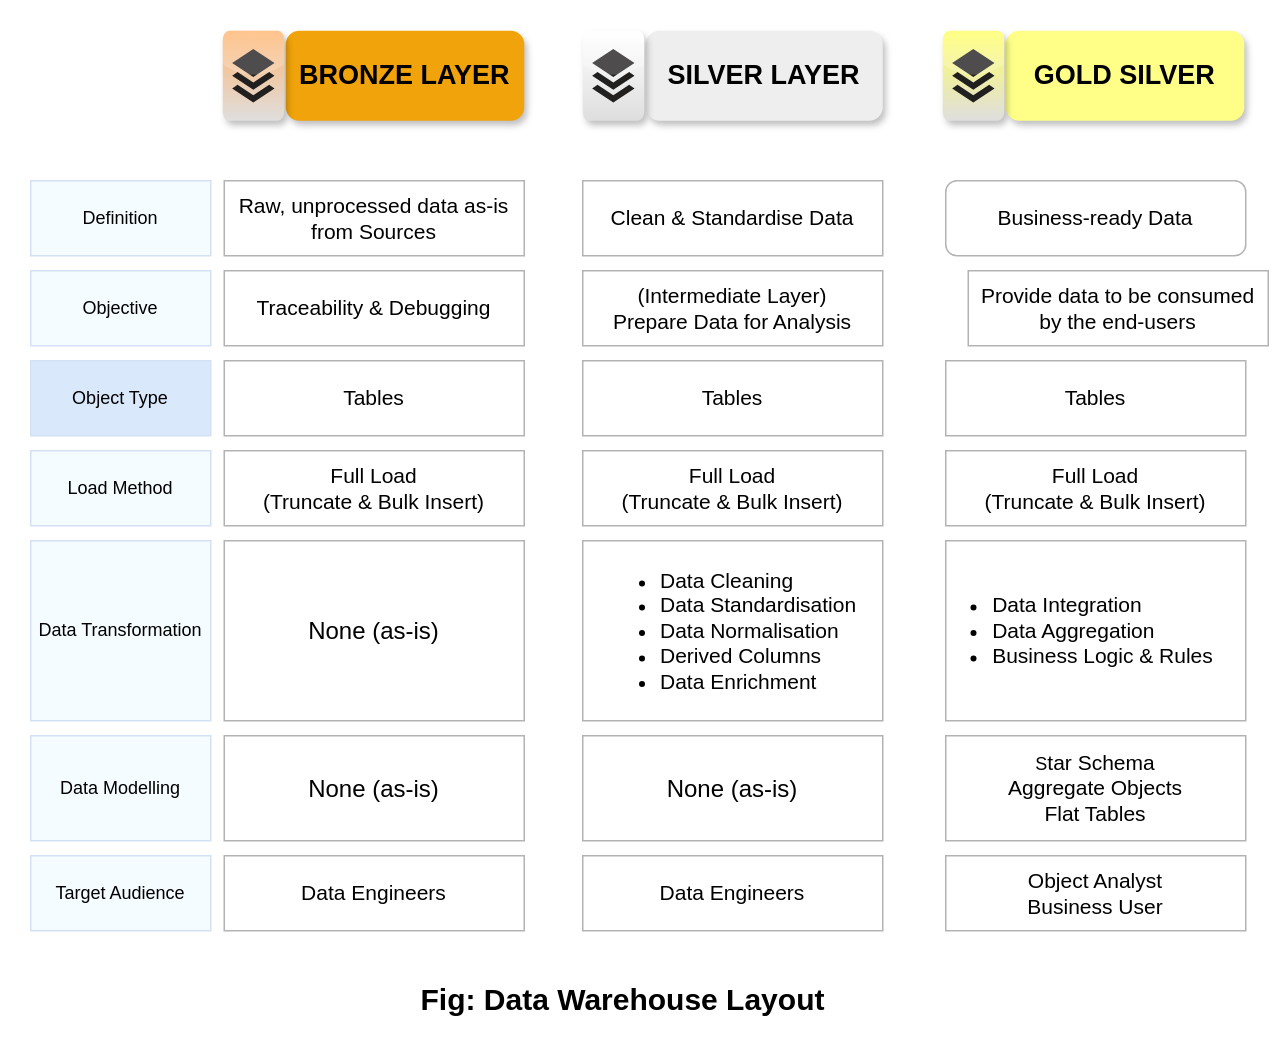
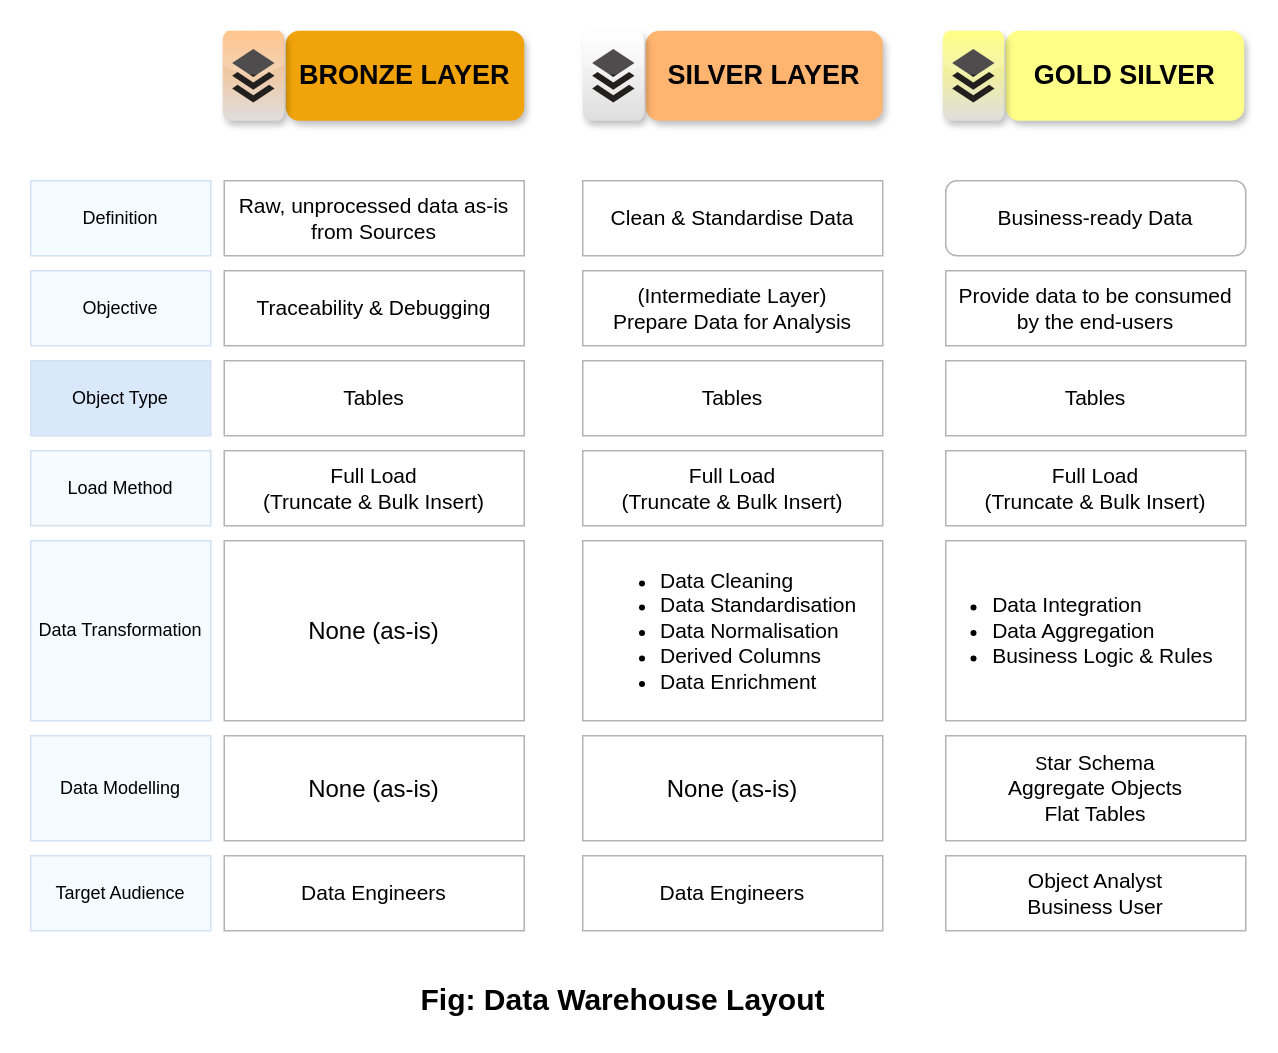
(764, 76) -> (764, 76)
(1118, 308) -> (1096, 308)
